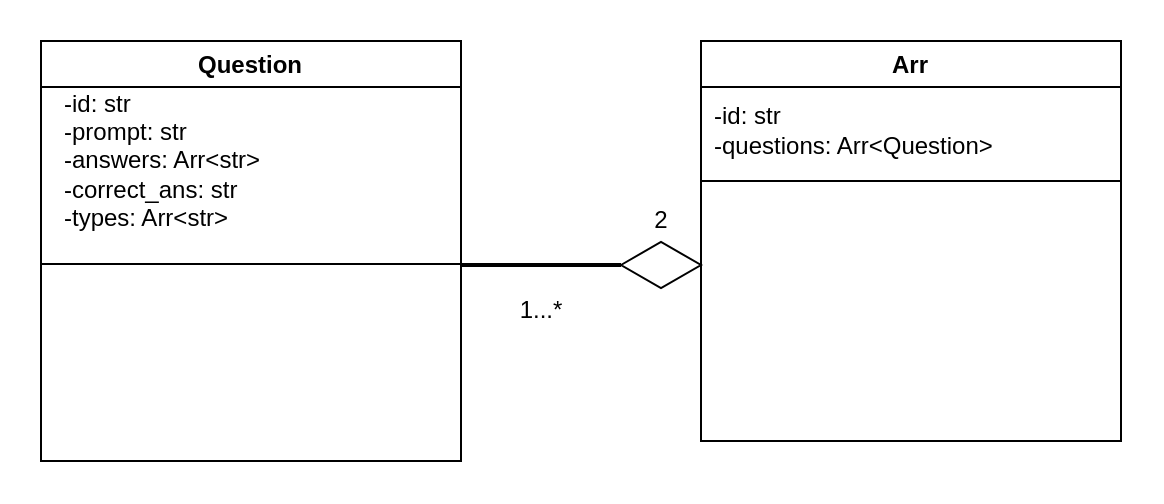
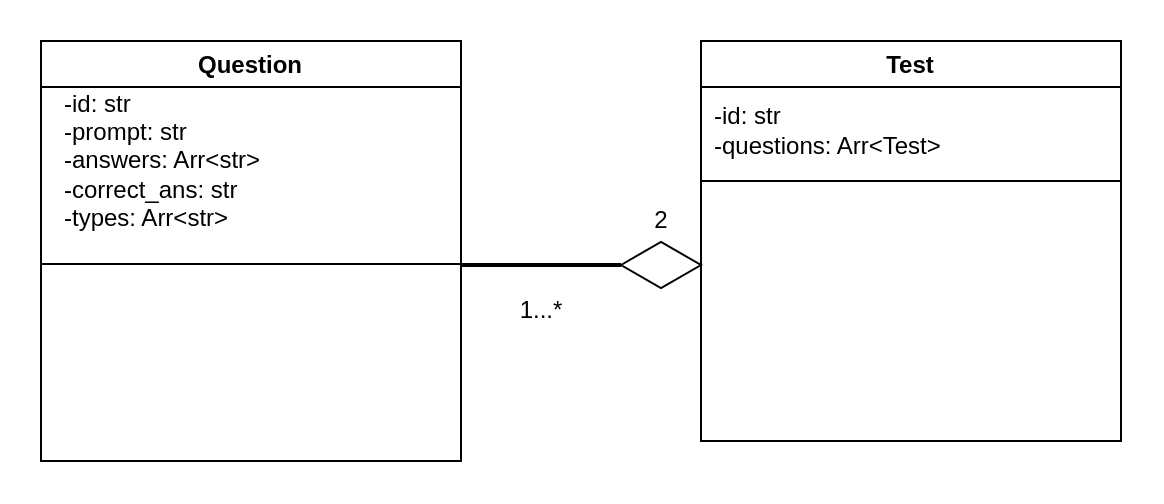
(910, 65) -> (910, 65)
(871, 131) -> (847, 131)
